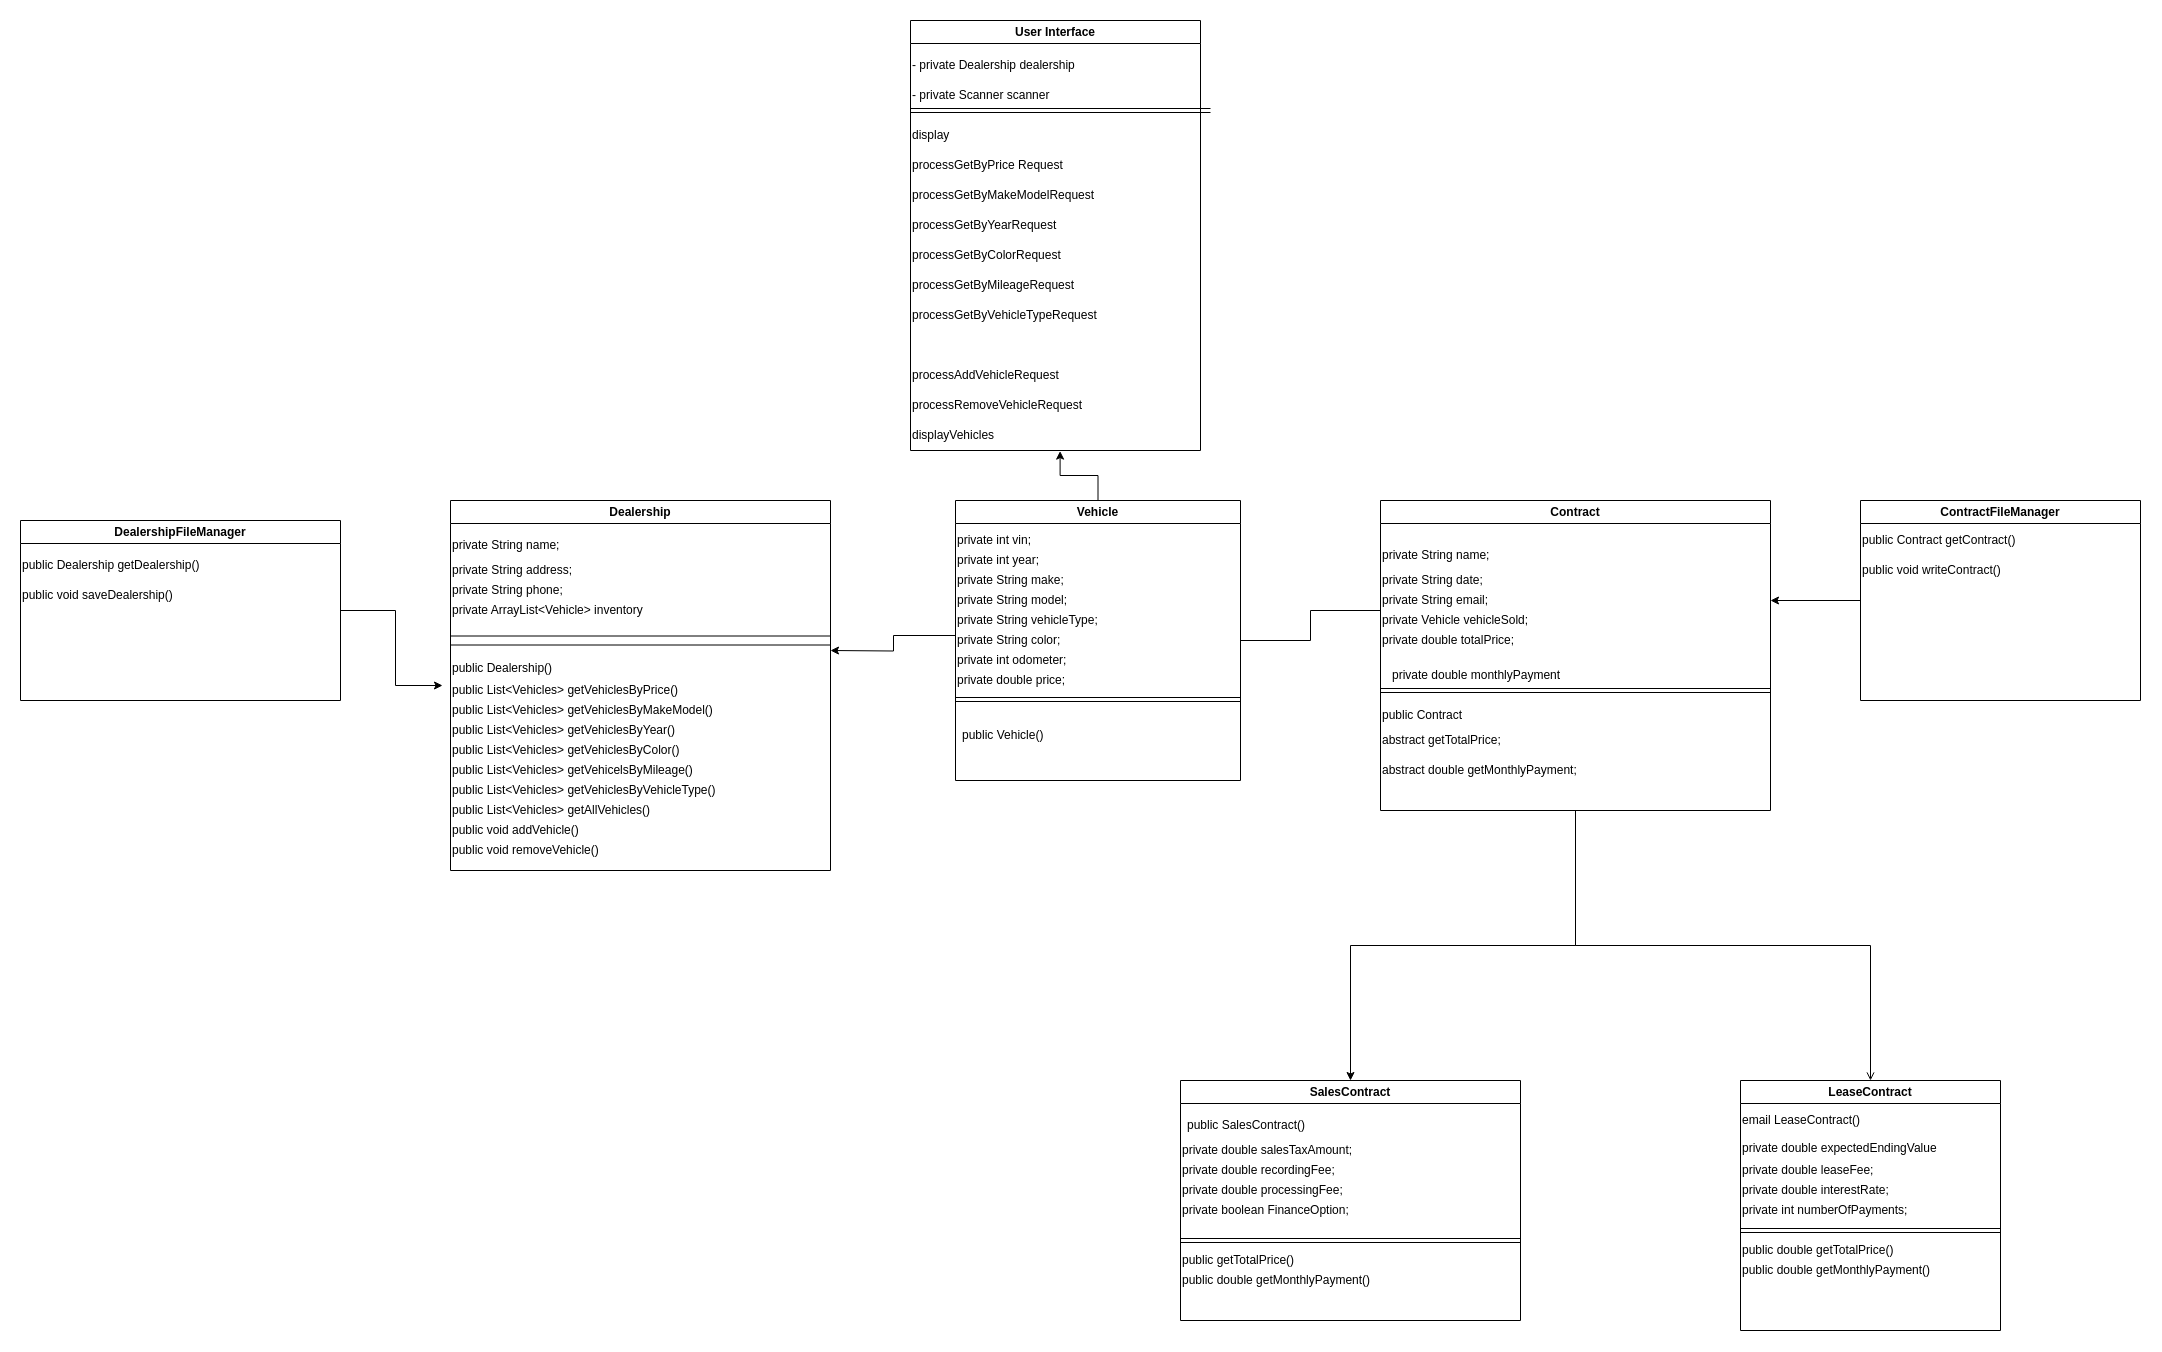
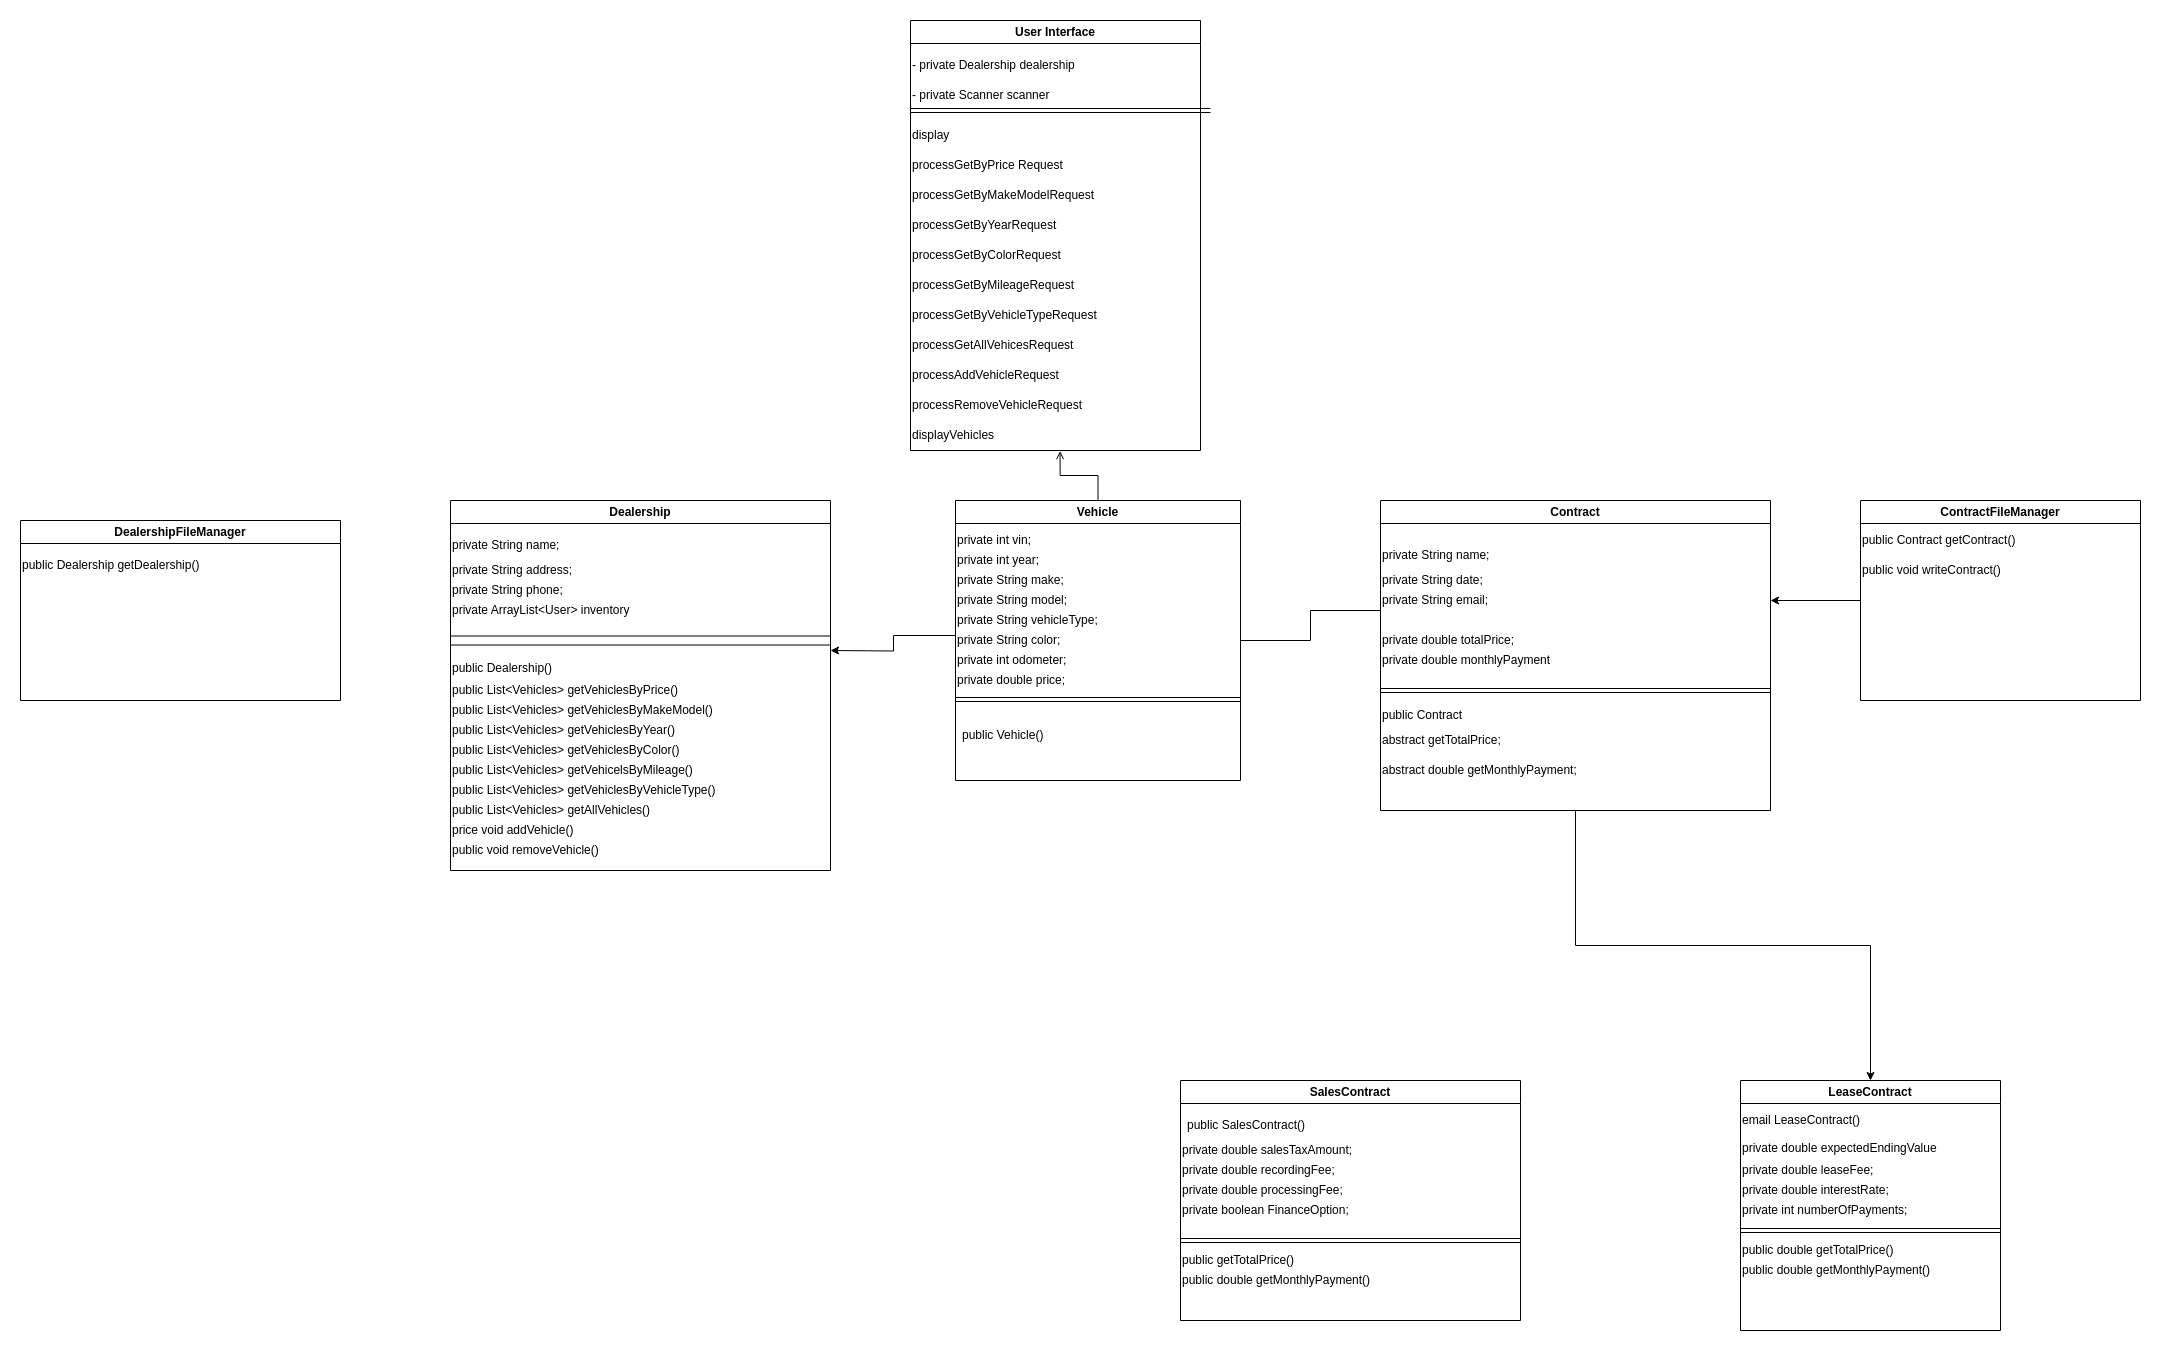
none -> (1016, 346)
(1060, 459) -> (1060, 457)
(136, 596) -> none
(557, 611) -> (556, 611)
(1476, 621) -> none
(396, 641) -> none
(1491, 676) -> (1481, 661)
(522, 831) -> (520, 831)
(1399, 946) -> none
(1871, 1074) -> (1871, 1072)
